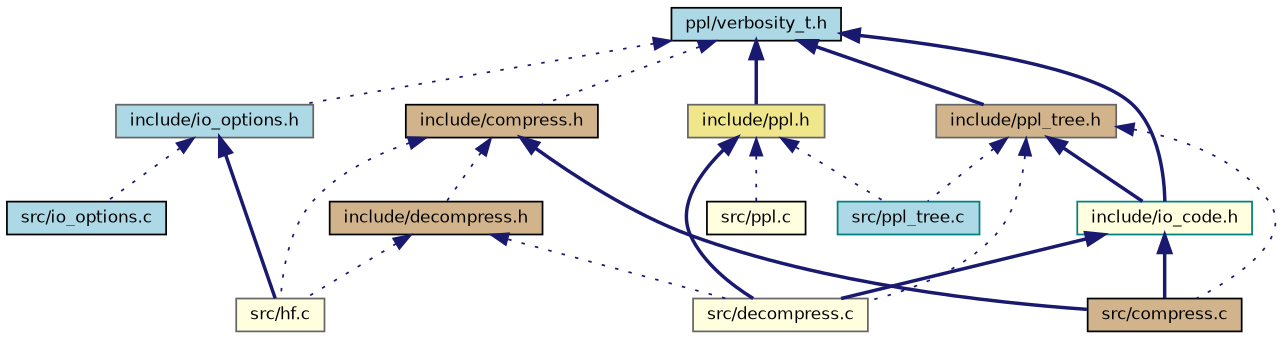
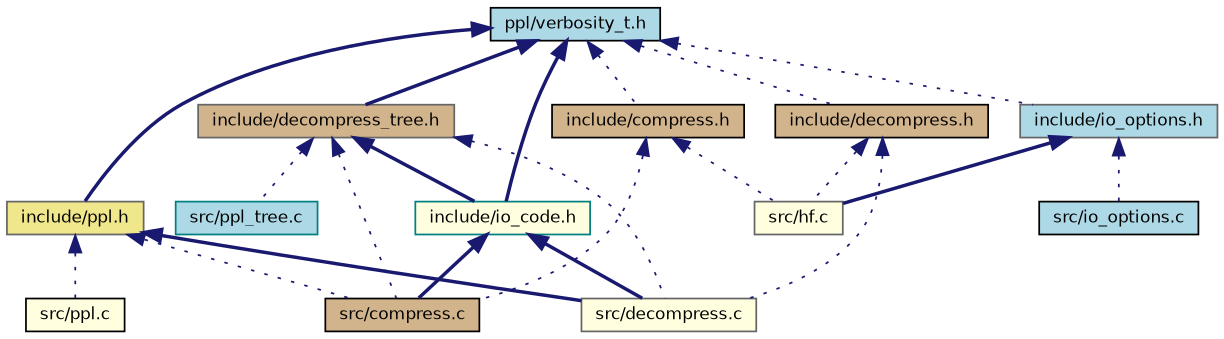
(1026, 121) -> (326, 121)
(840, 174) -> (248, 269)
(464, 177) -> (737, 75)
(799, 267) -> (585, 252)
